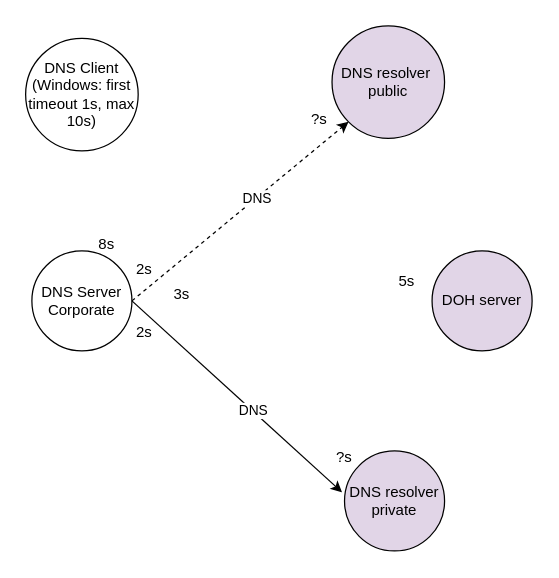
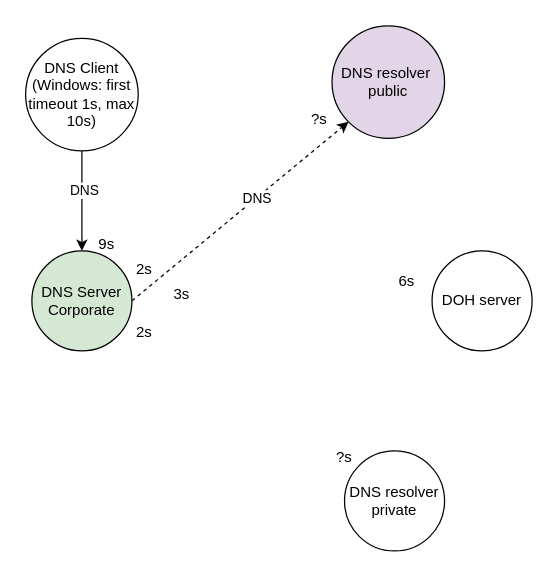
none -> (82, 197)
(107, 244) -> (107, 244)
(407, 282) -> (407, 282)
(82, 301) -> (82, 301)
(482, 301) -> (482, 301)
(235, 394) -> none
(394, 501) -> (394, 501)
